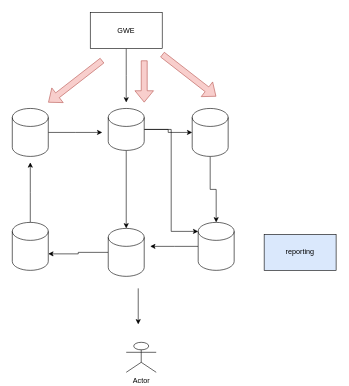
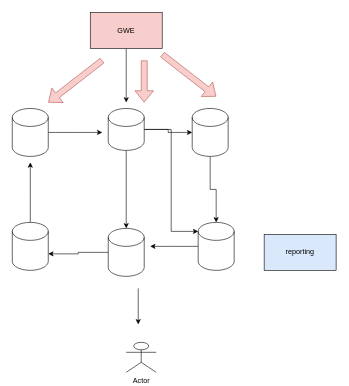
(126, 30) -> (126, 30)
